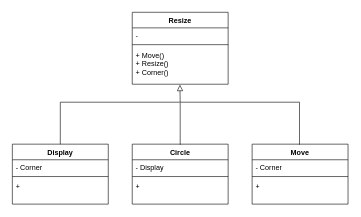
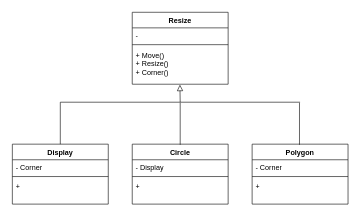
(300, 153) -> (300, 153)
